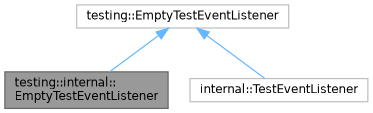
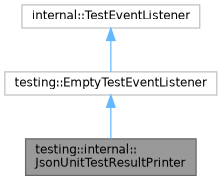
(236, 57) -> (111, 56)
(86, 90) -> (111, 157)
